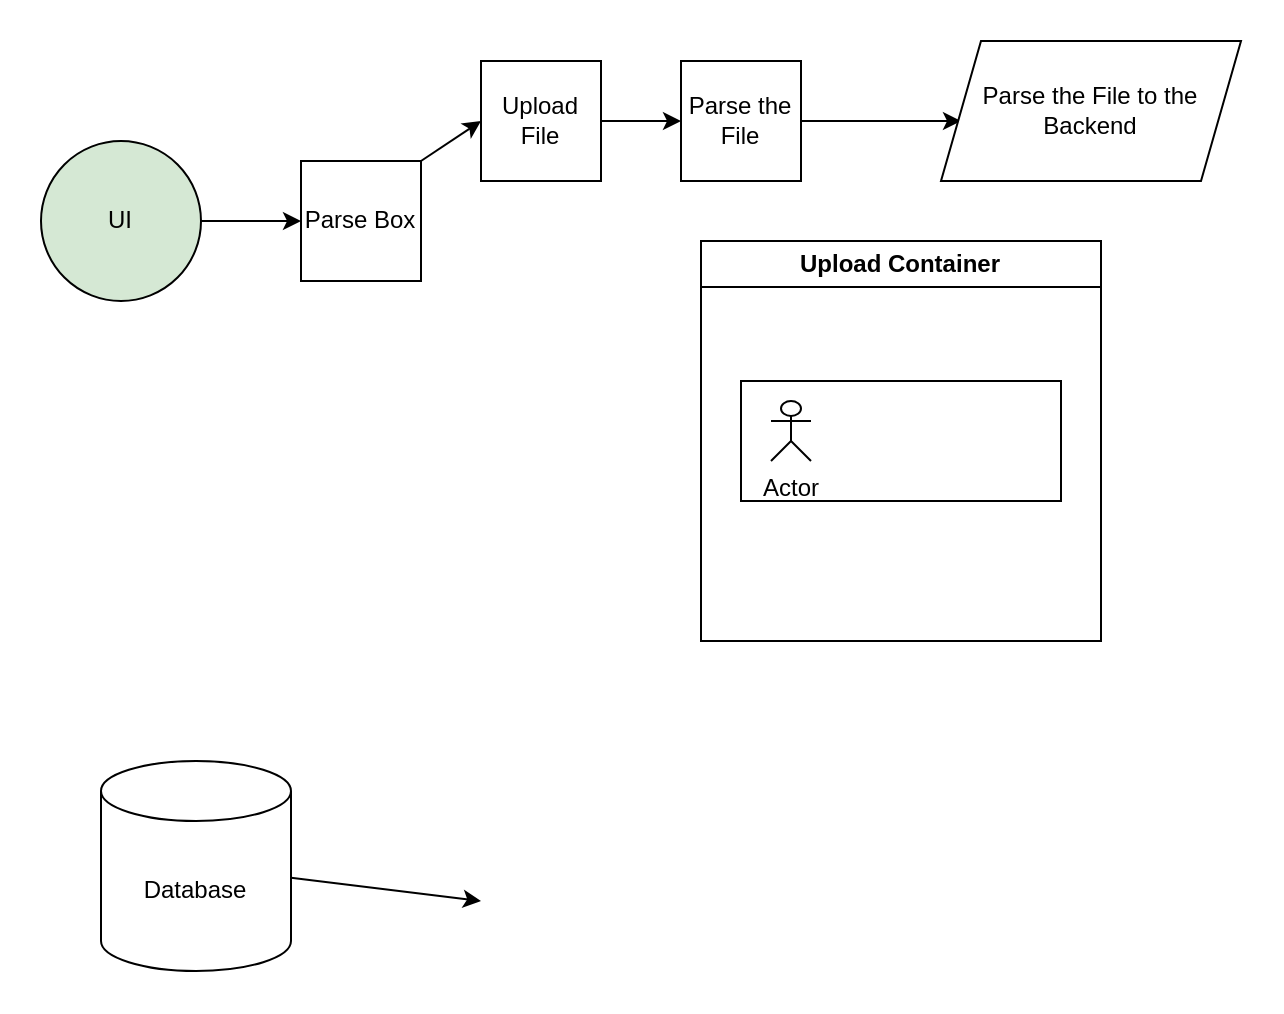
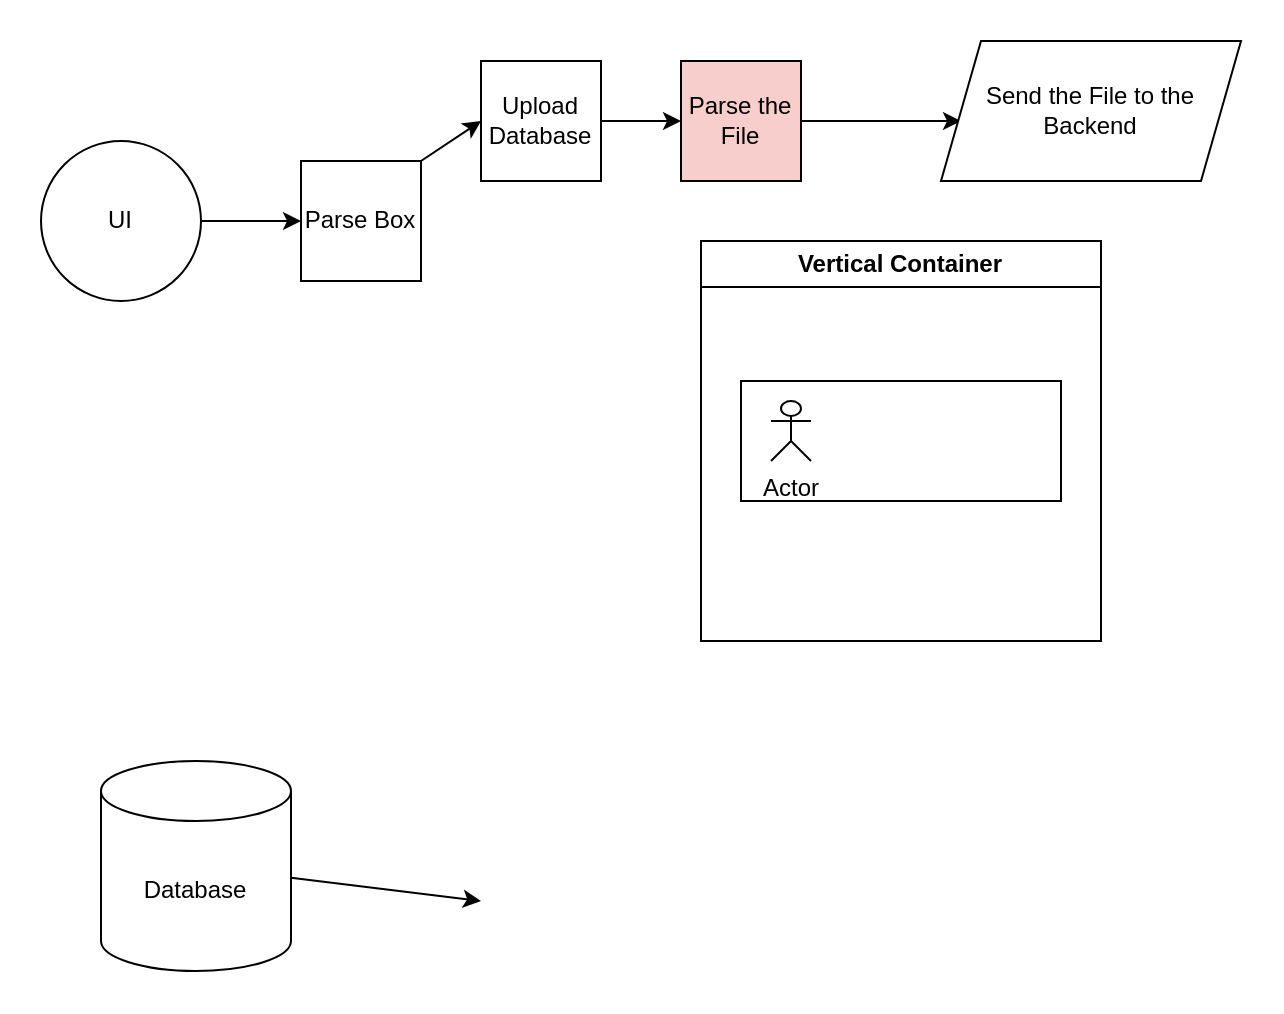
(1091, 111) -> (1091, 111)
(541, 121) -> (541, 121)
(741, 121) -> (741, 121)
(121, 221) -> (121, 221)
(901, 265) -> (901, 265)
